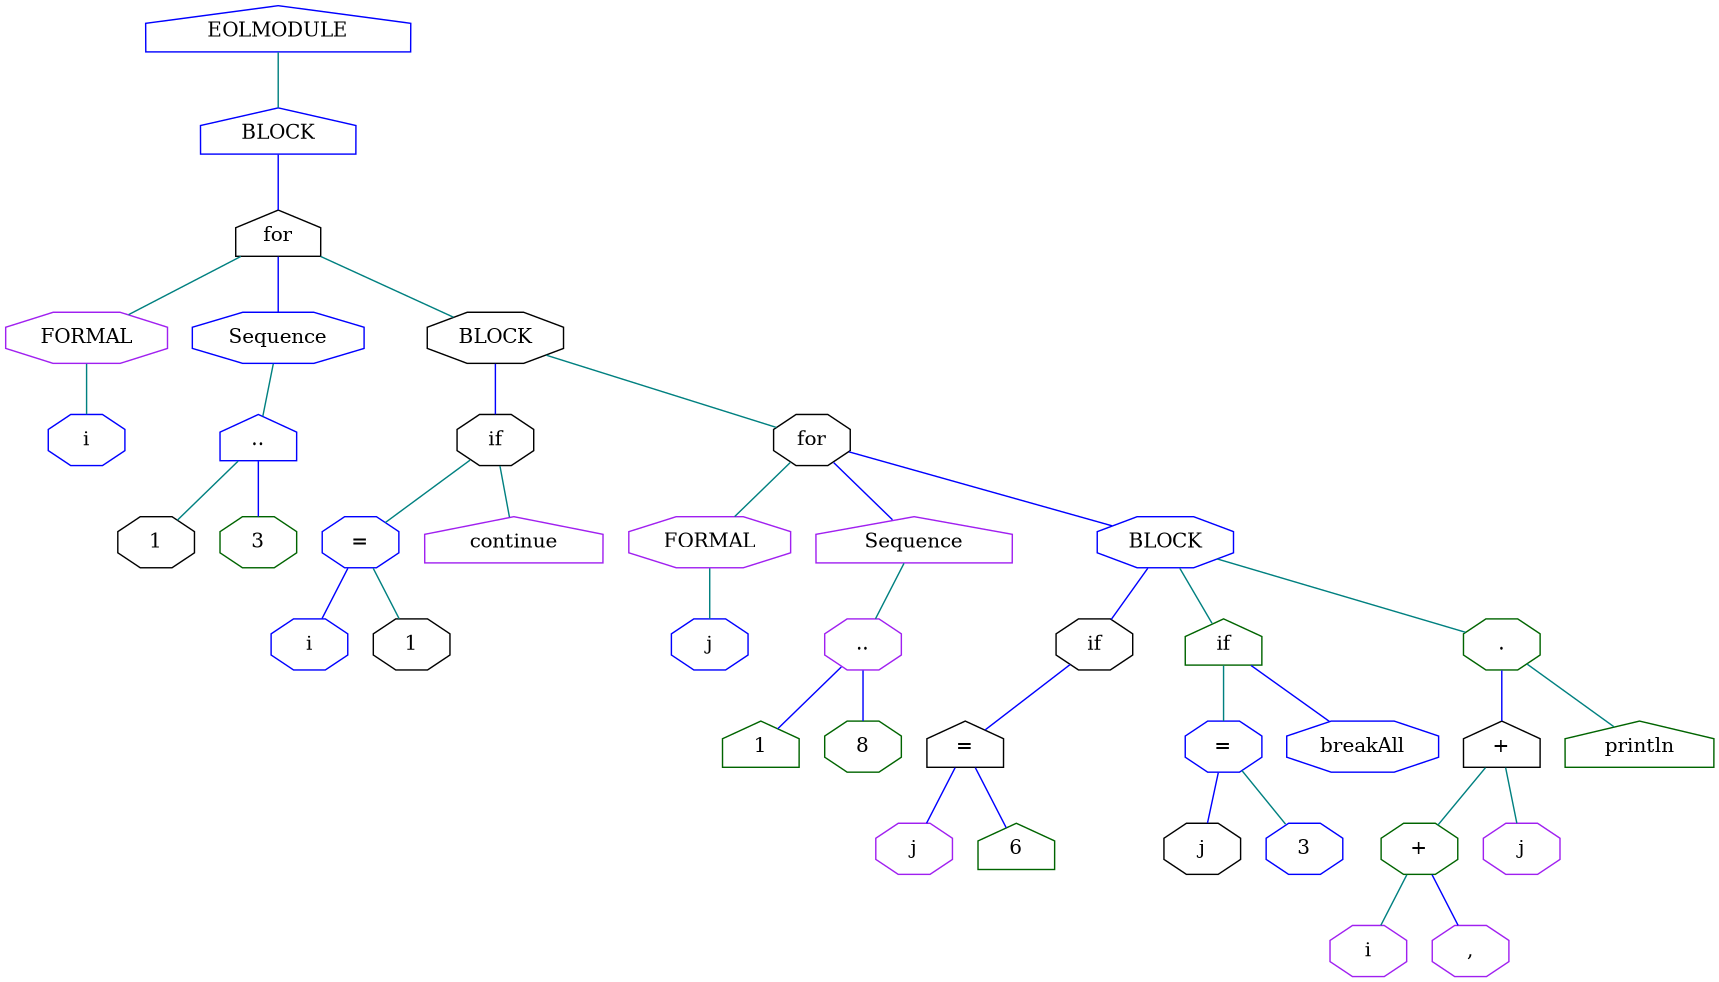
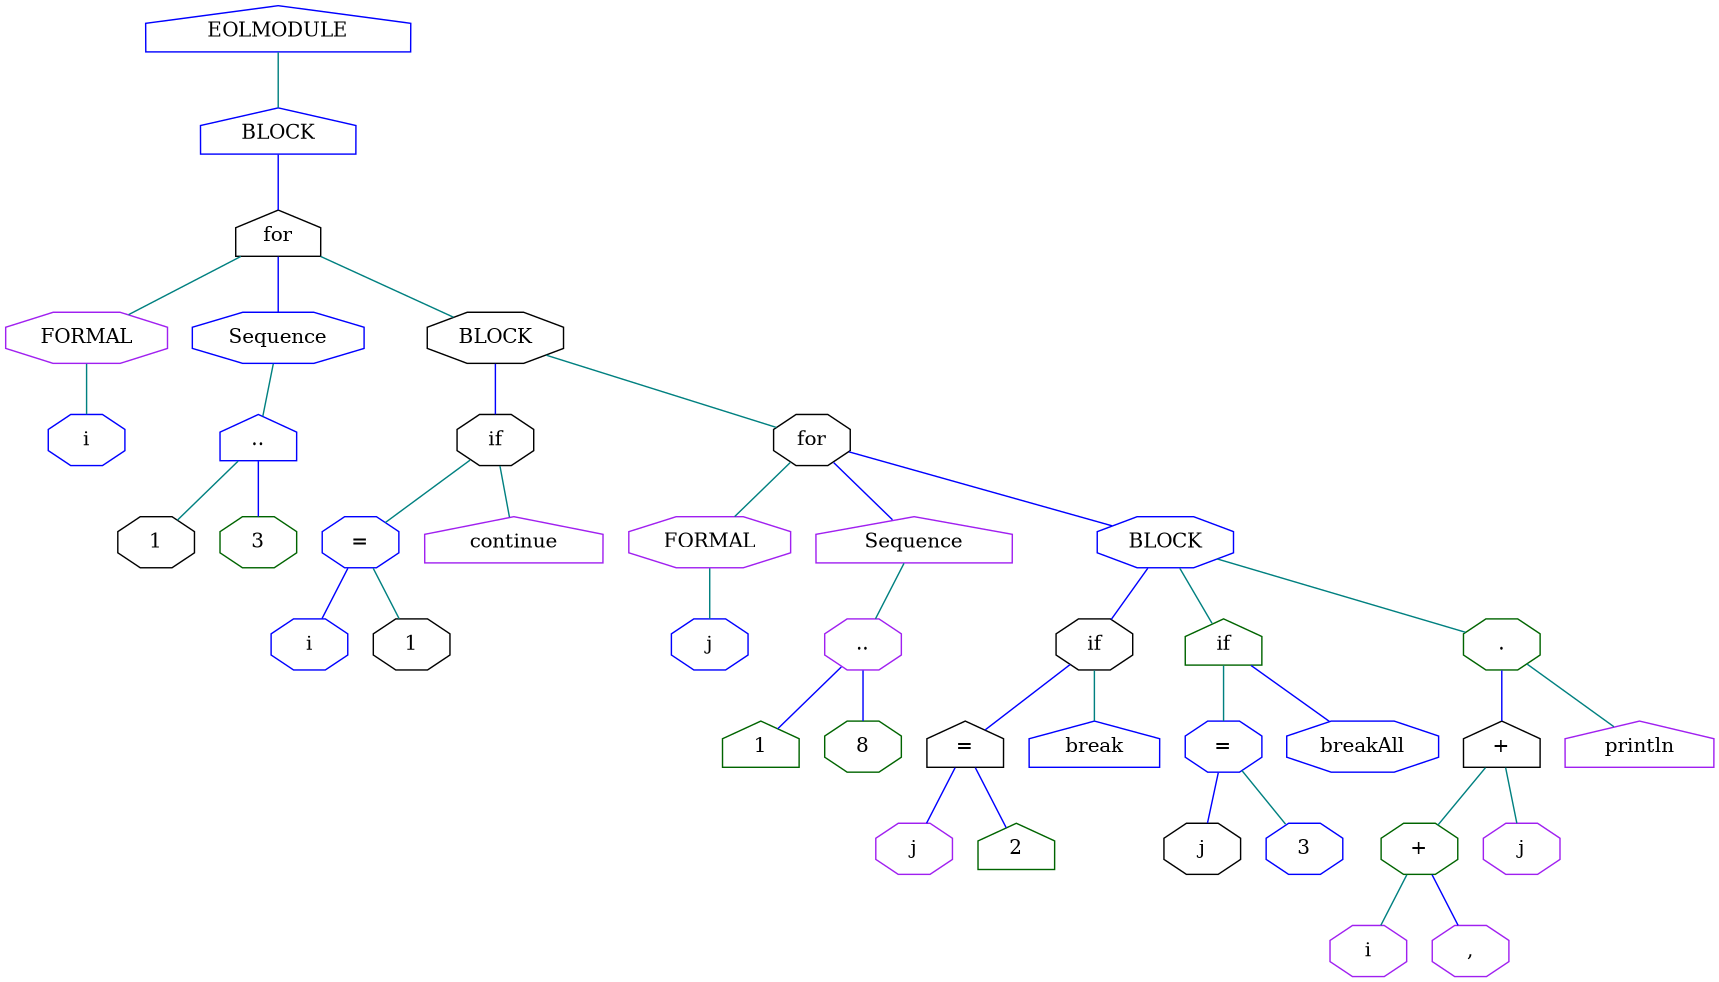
none -> (1094, 747)
(1639, 747) -> (1639, 747)
(1016, 849) -> (1016, 849)
